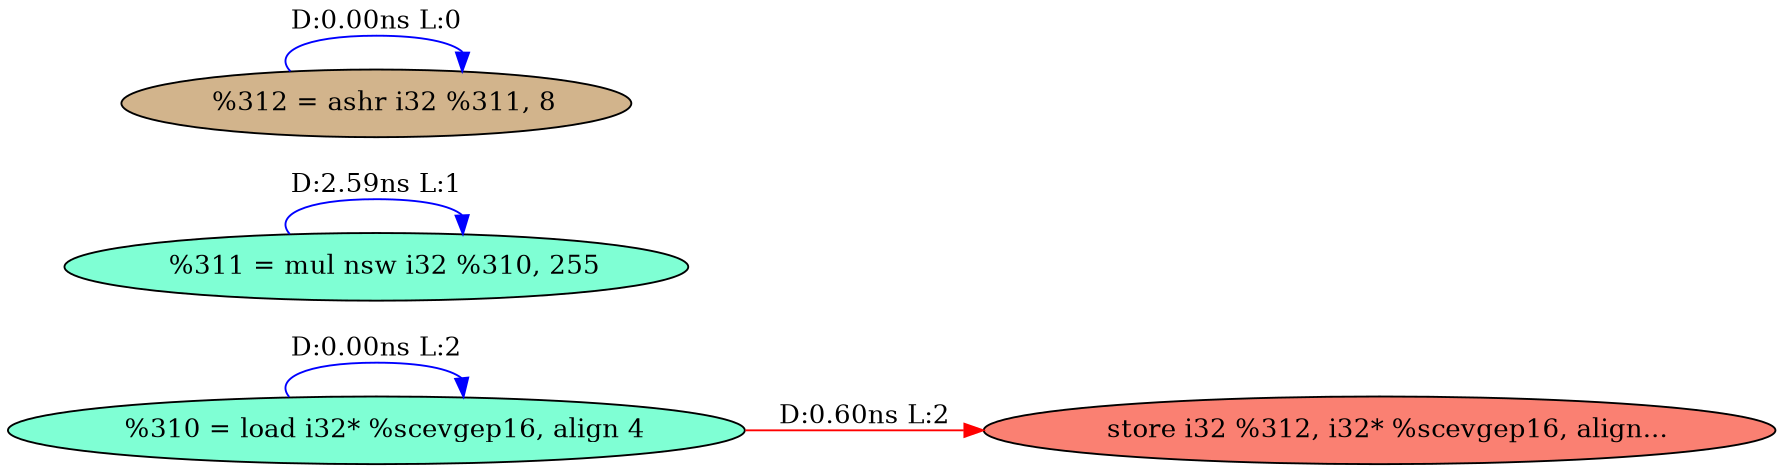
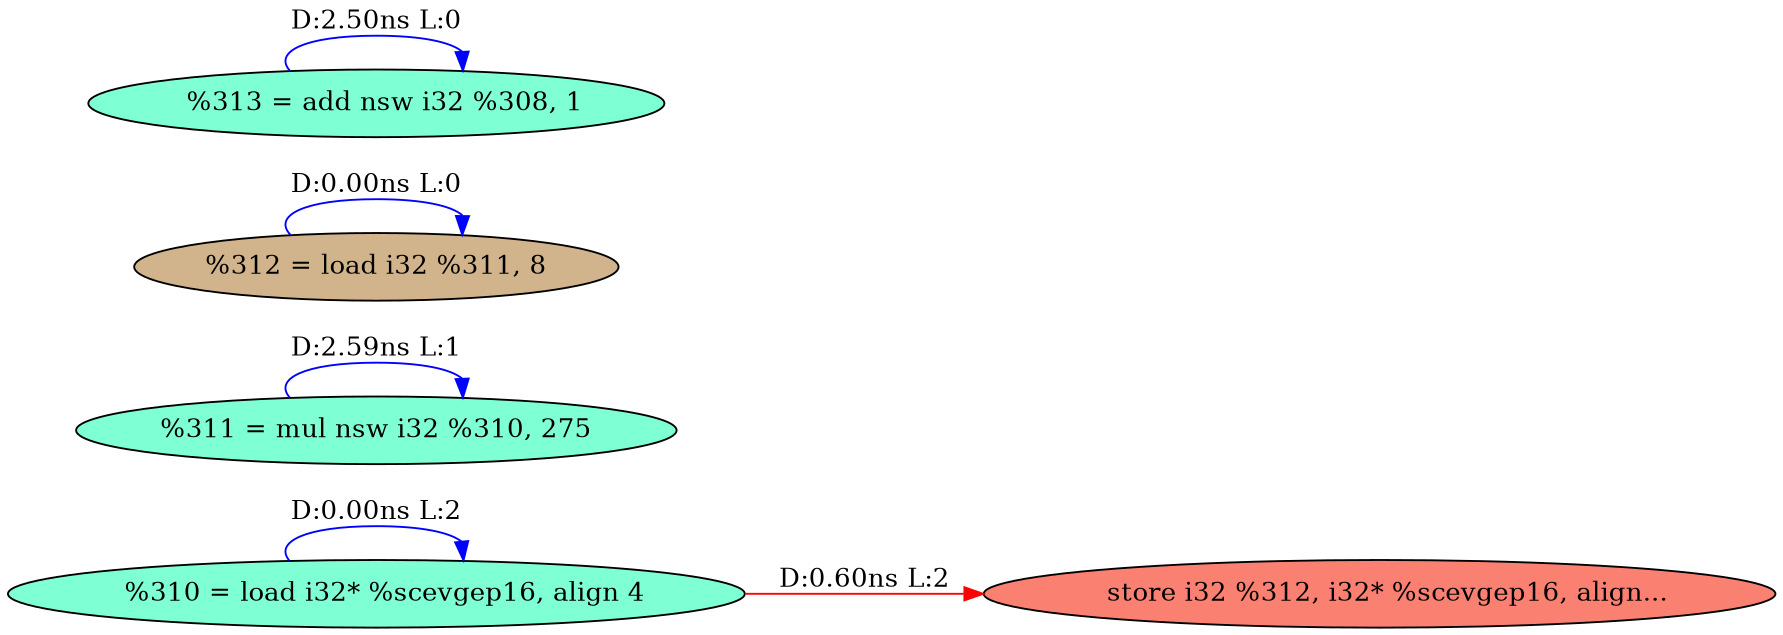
(376, 103) -> (376, 267)
none -> (376, 103)
(376, 267) -> (376, 430)
